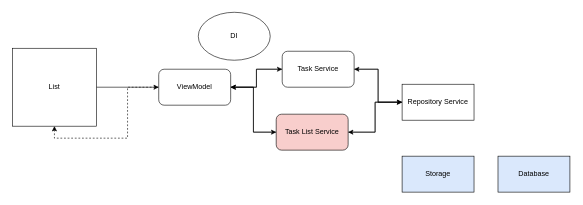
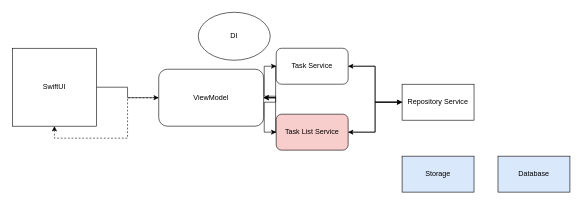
(318, 69) -> (312, 66)
(54, 87) -> (54, 87)
(195, 87) -> (211, 98)
